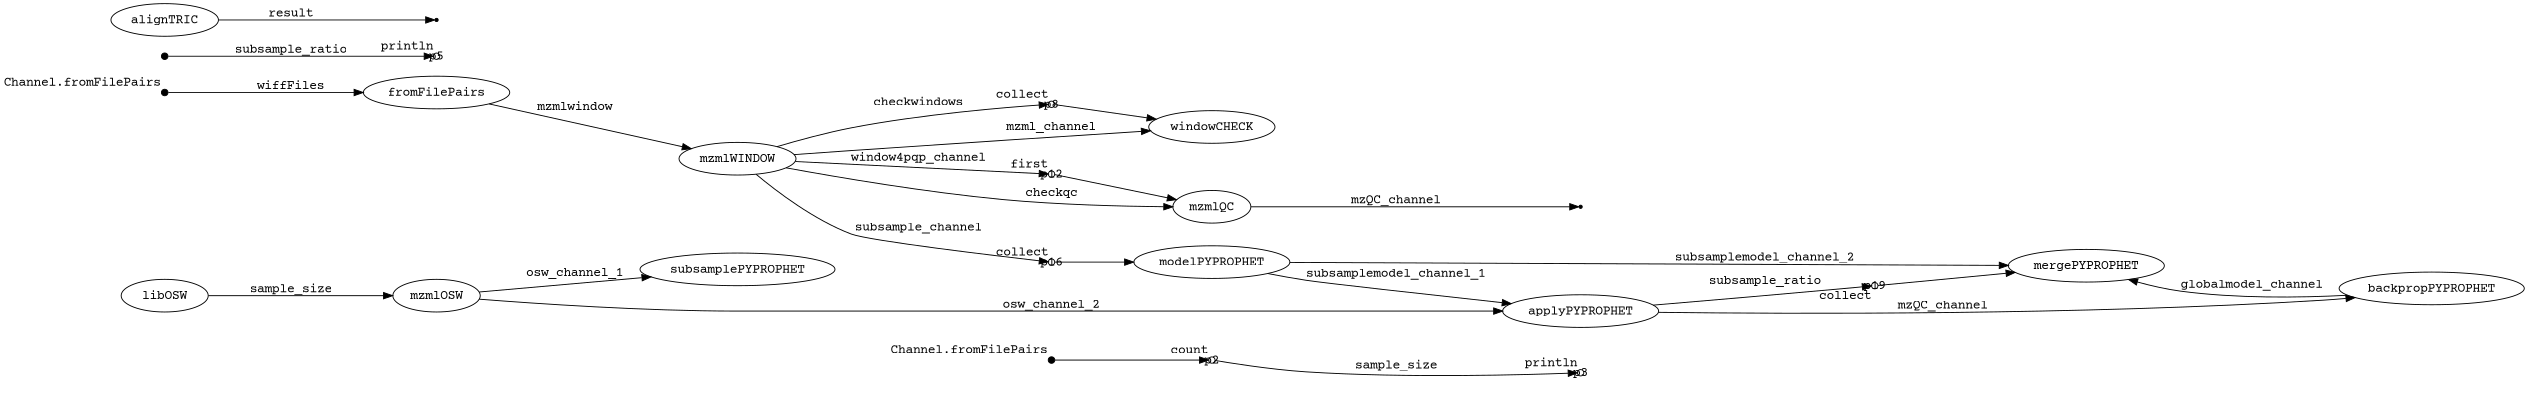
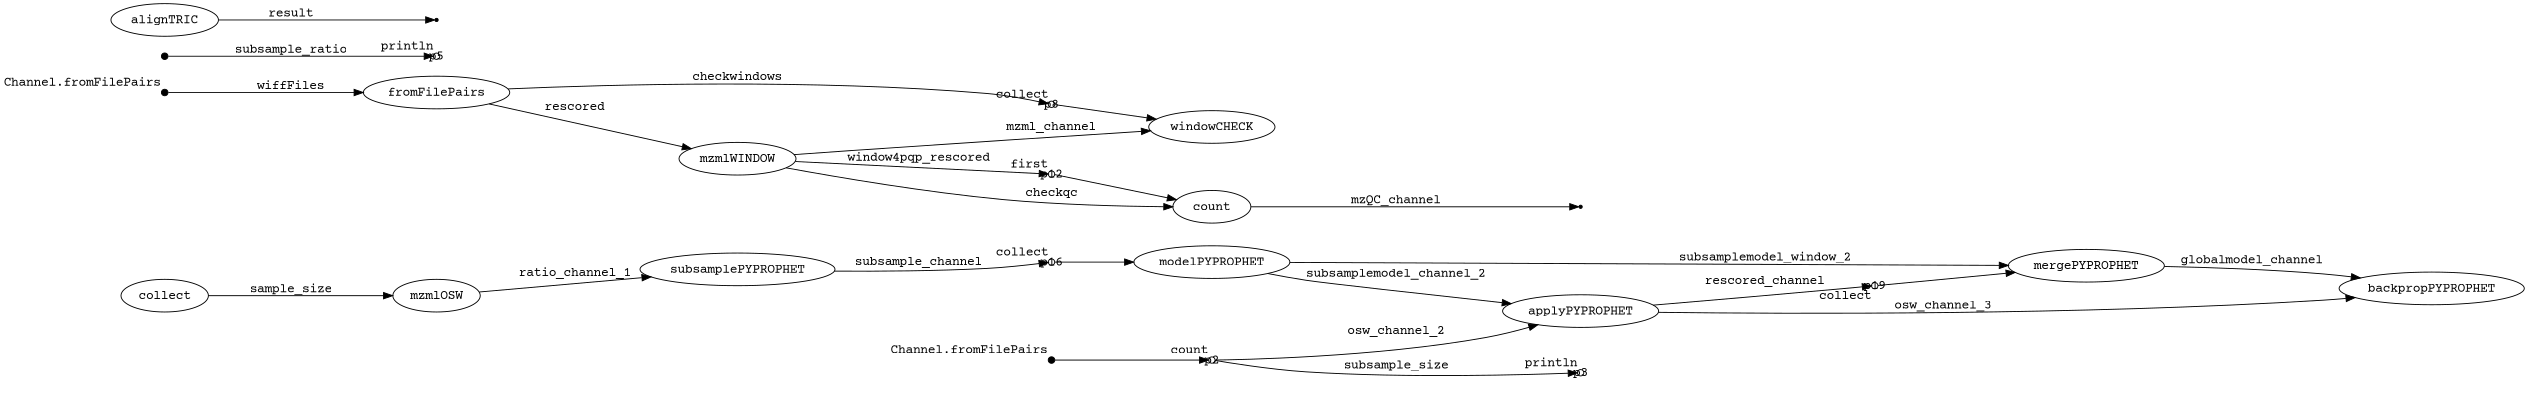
(575, 107) -> (575, 107)
(907, 119) -> (774, 84)
(919, 157) -> (919, 157)
(1212, 207) -> (1212, 207)
(889, 241) -> (937, 270)
(1765, 257) -> (1765, 257)
(575, 273) -> (575, 273)
(1396, 273) -> (1396, 273)
(1765, 281) -> (1765, 281)
(165, 296) -> (165, 296)
(2242, 296) -> (2258, 270)
(1943, 305) -> (1943, 305)
(986, 311) -> (1373, 352)
(1396, 365) -> (1396, 365)
